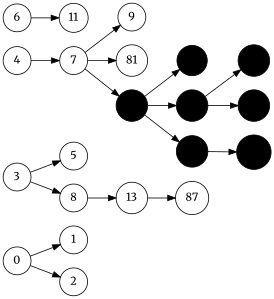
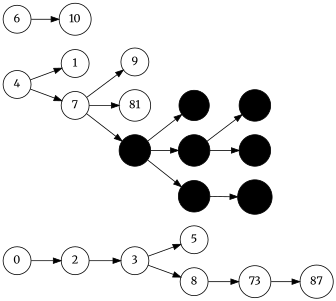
(74, 18) -> (75, 19)
(132, 198) -> (255, 282)
(42, 252) -> (42, 75)
none -> (101, 261)
